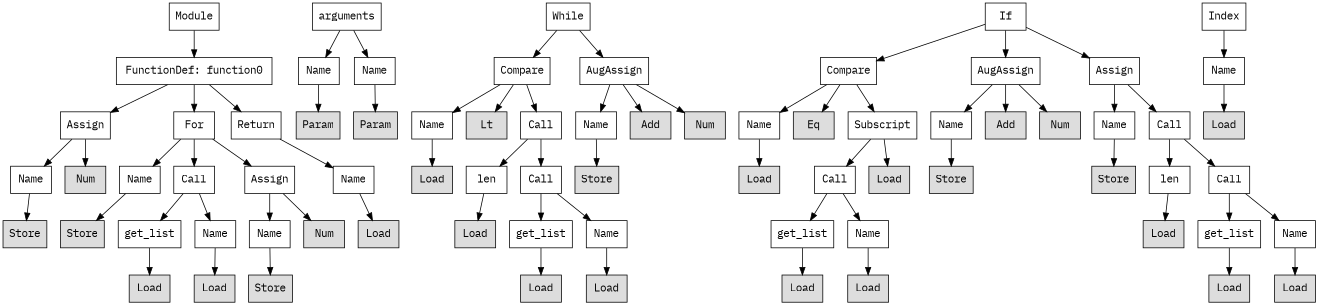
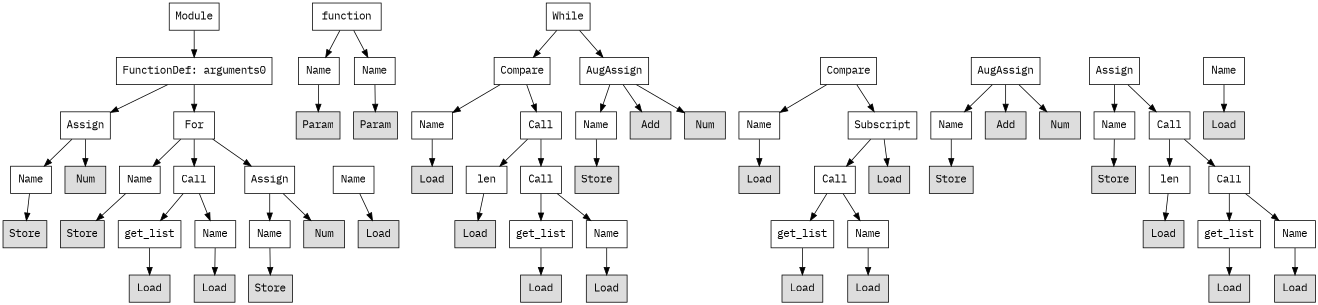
(347, 17) -> (347, 17)
(1006, 17) -> none
(1224, 17) -> none
(194, 71) -> (194, 71)
(256, 125) -> none
(487, 125) -> none
(814, 125) -> none
